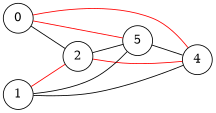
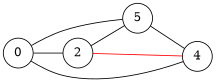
(116, 10) -> (106, 78)
(78, 29) -> (75, 27)
(18, 95) -> none
